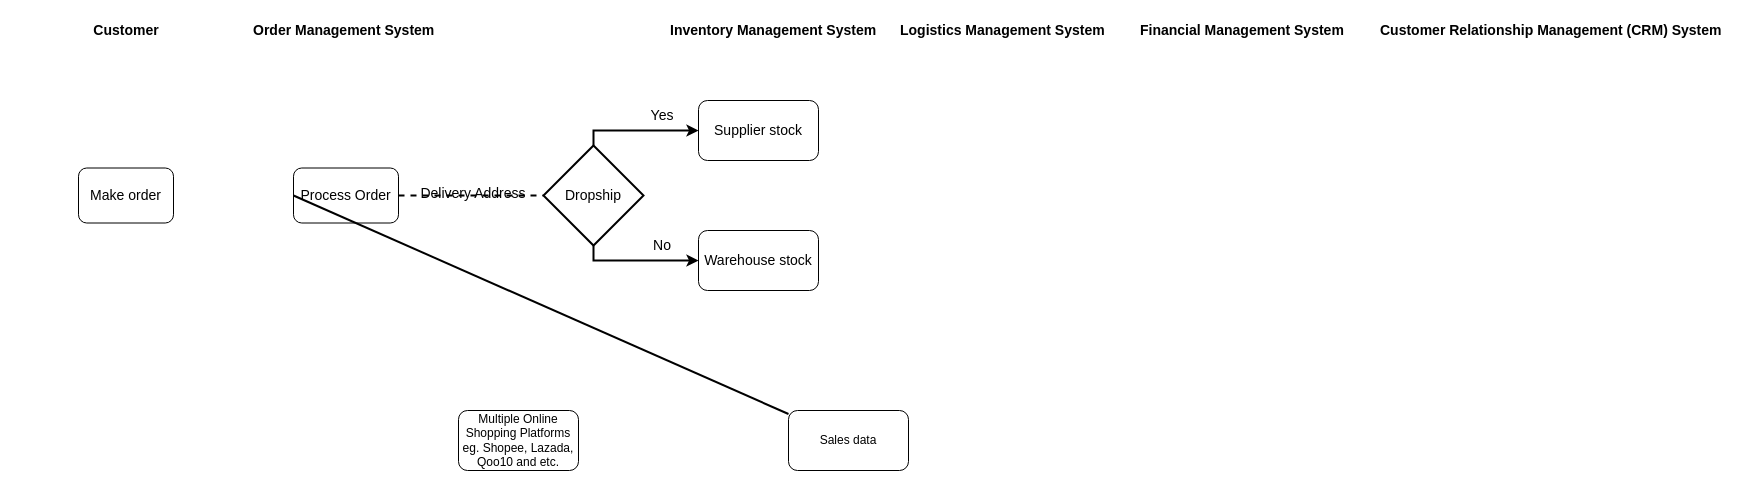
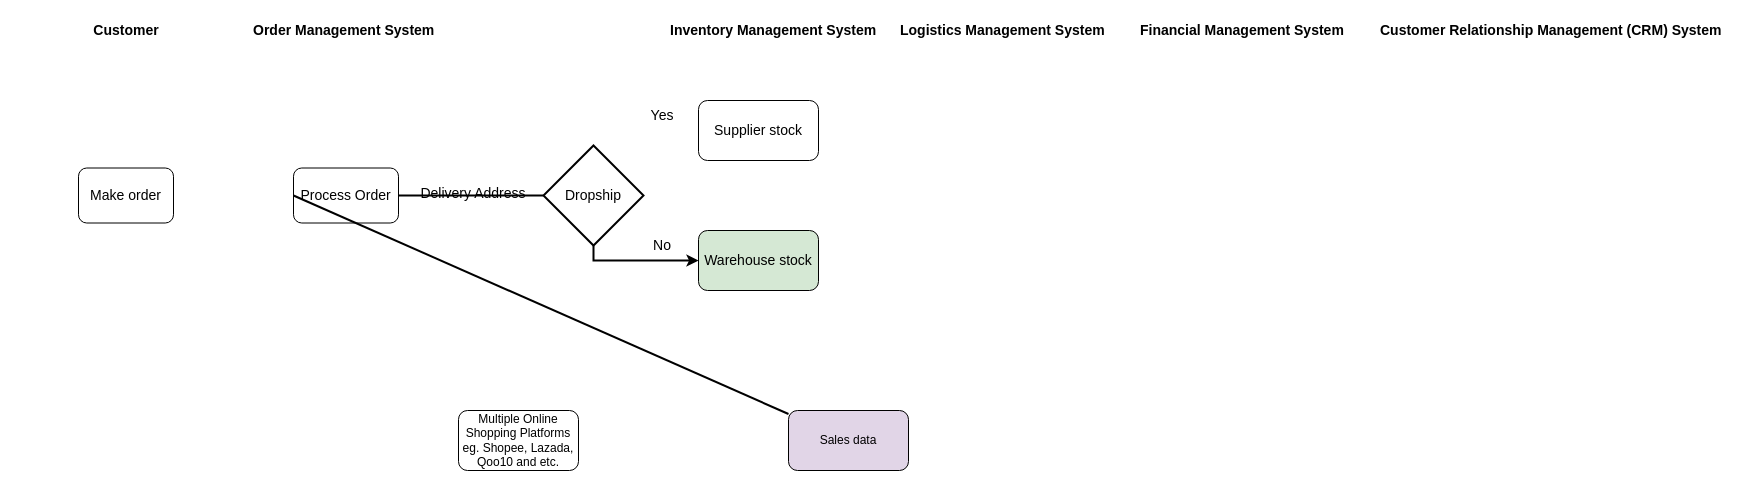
(635, 131) -> none
(471, 196) -> (471, 196)
(759, 261) -> (759, 261)
(849, 441) -> (849, 441)
